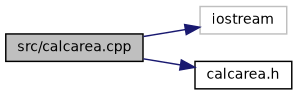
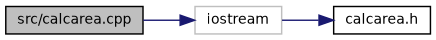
(162, 62) -> (300, 20)
